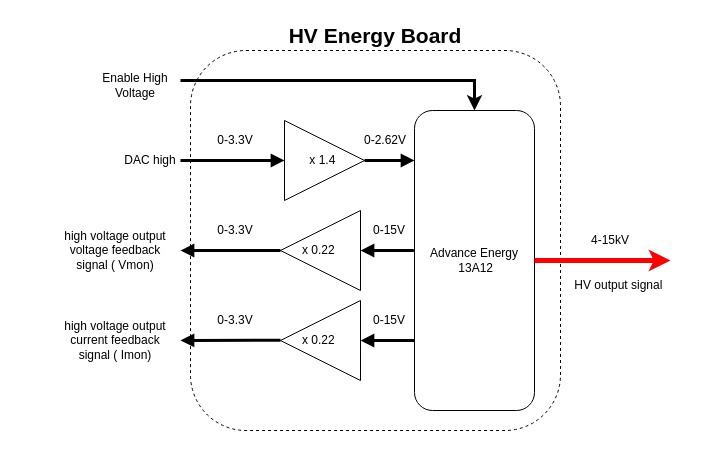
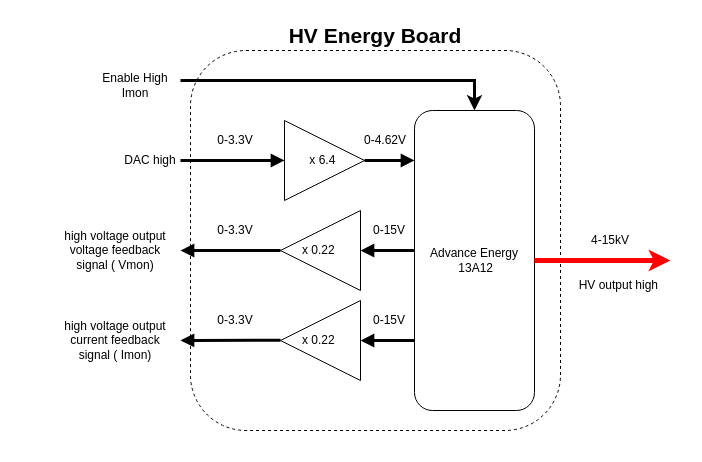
(136, 86) -> (136, 86)
(386, 141) -> (386, 141)
(325, 161) -> (325, 161)
(621, 286) -> (621, 286)
